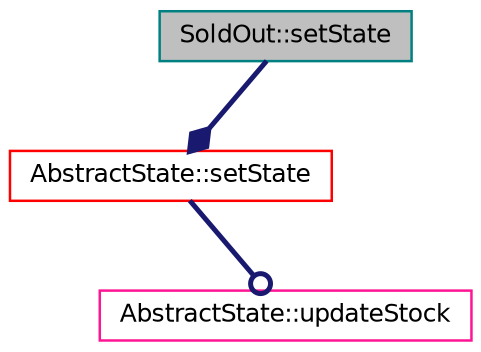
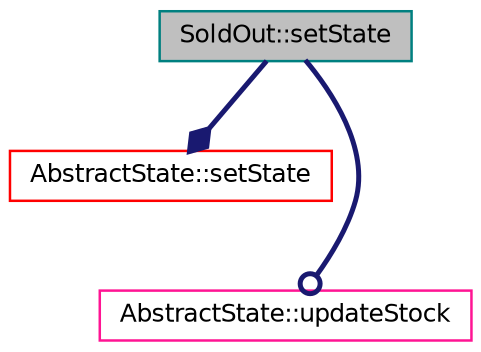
(222, 238) -> (358, 166)
